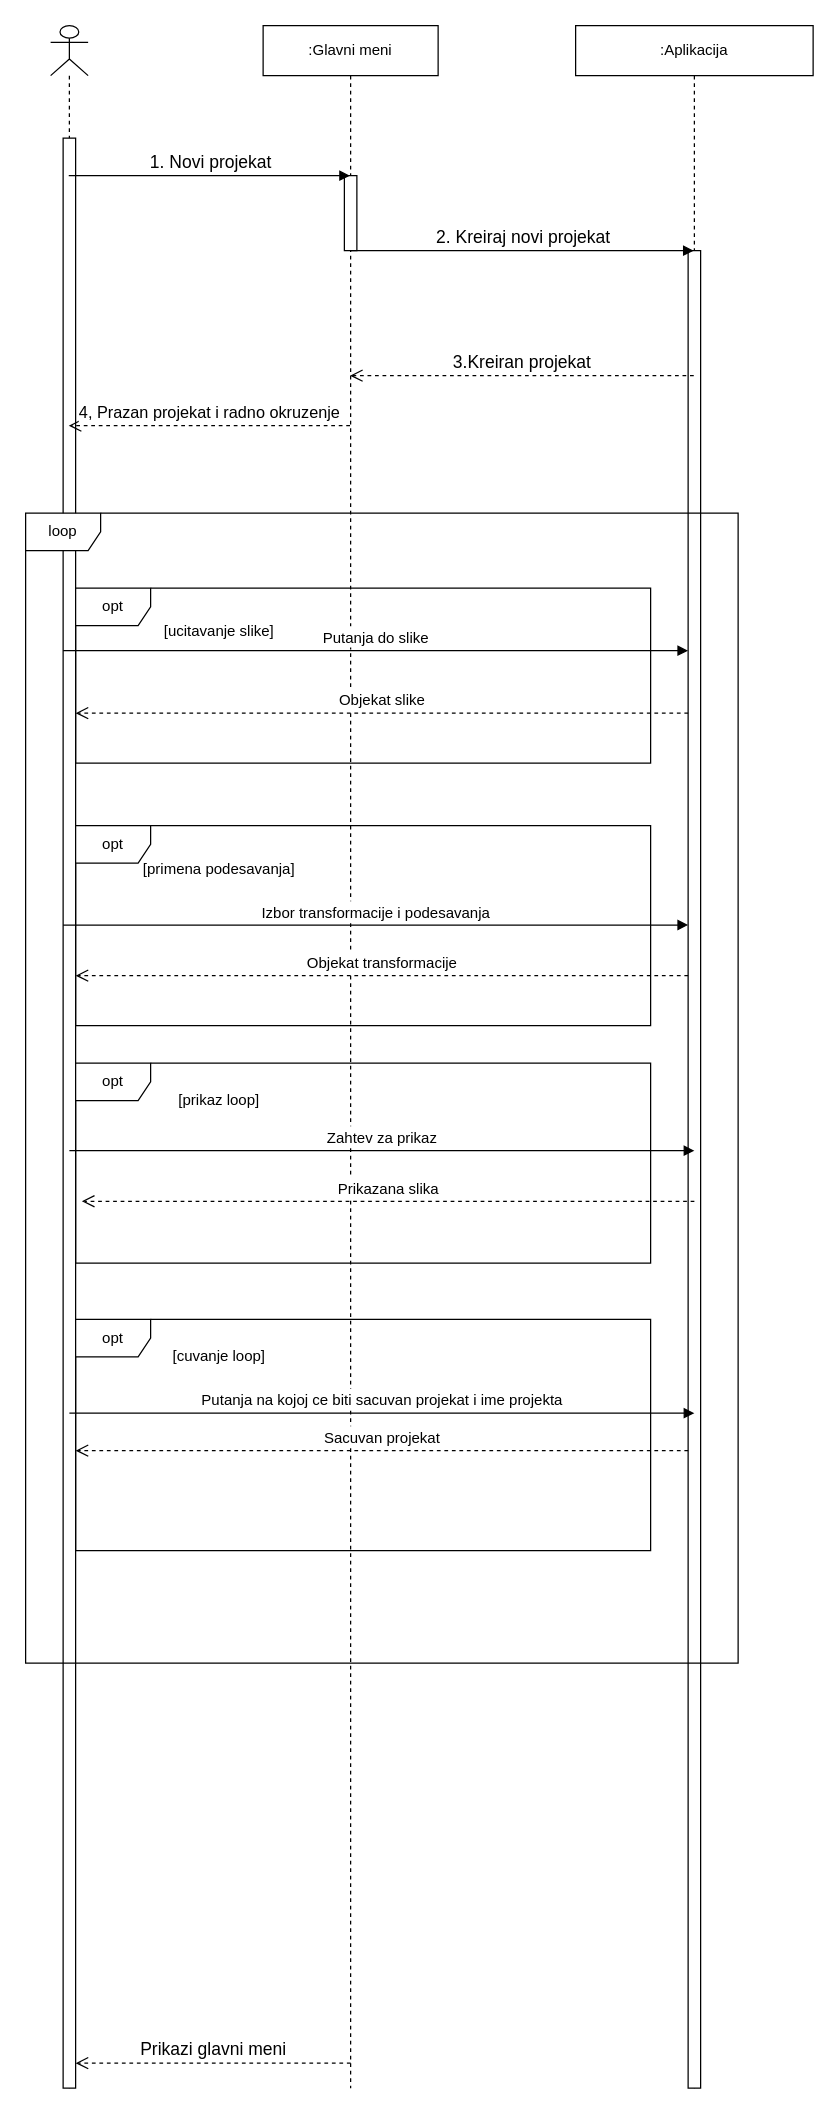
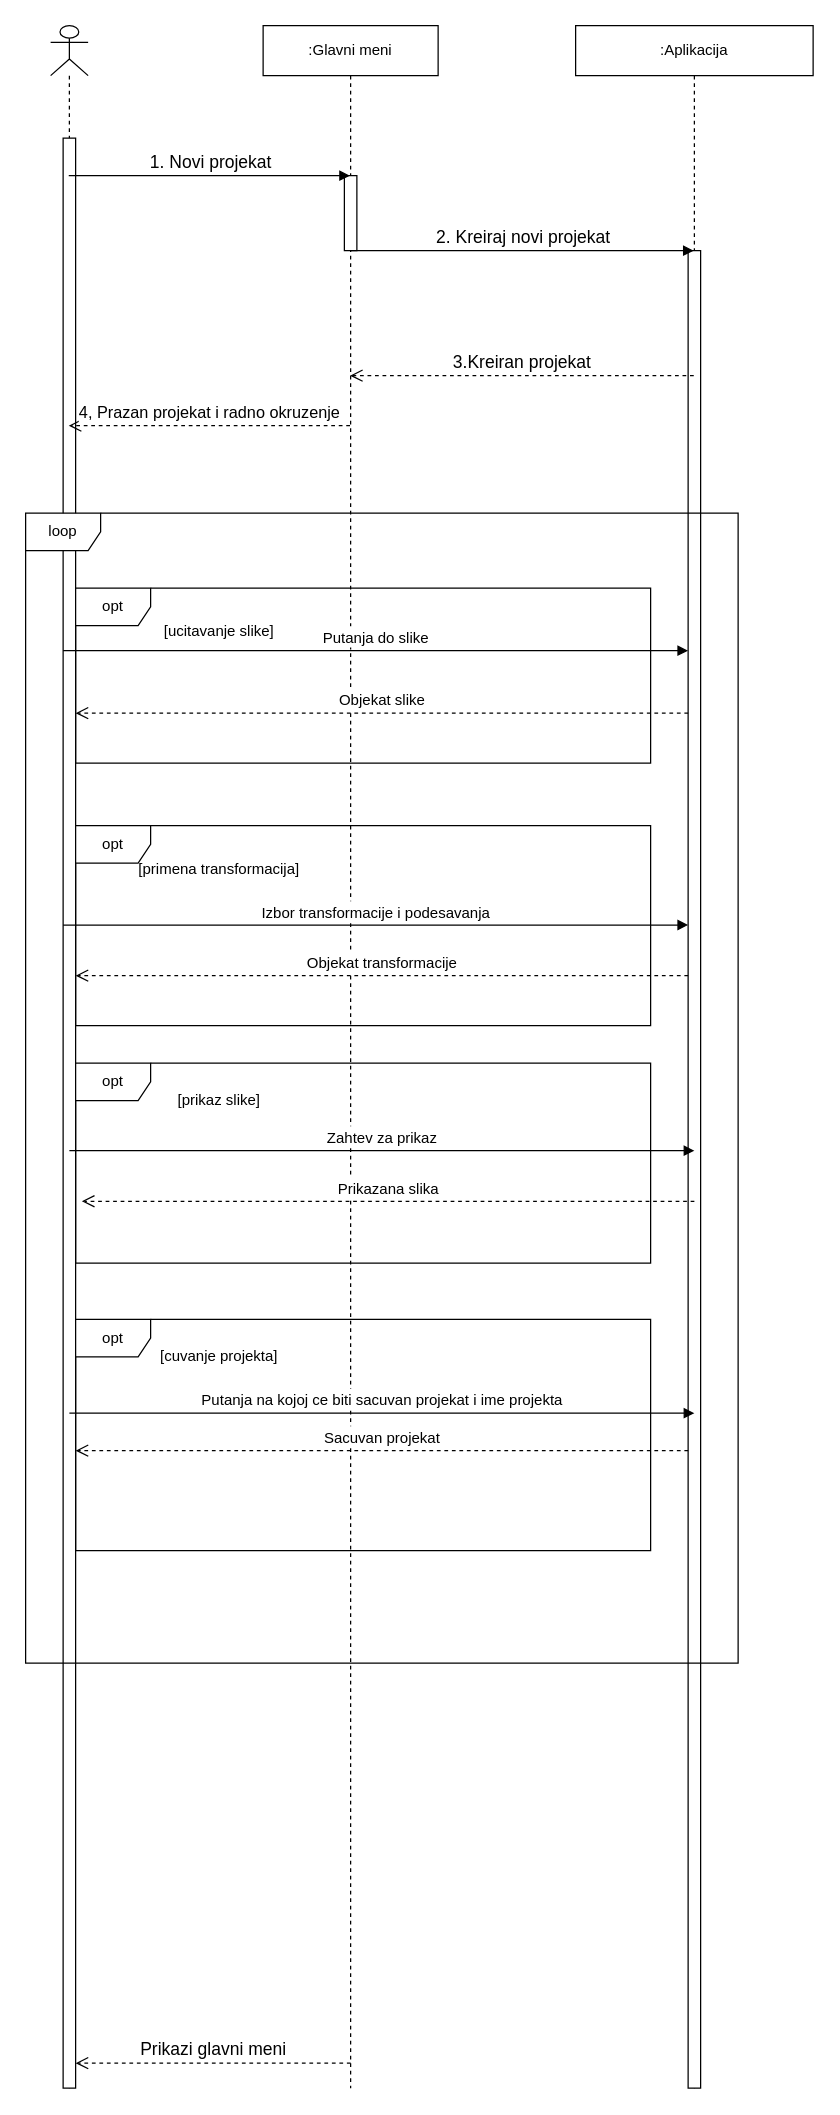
(219, 869) -> (219, 869)
(219, 1101) -> (219, 1101)
(219, 1357) -> (219, 1357)
